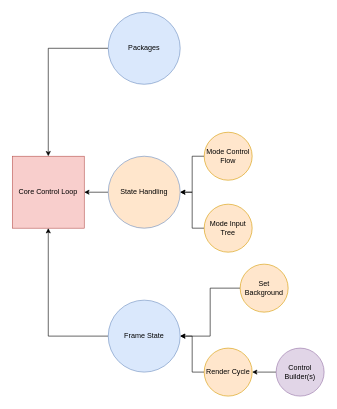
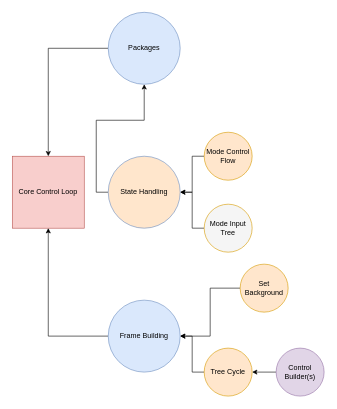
(89, 192) -> (96, 120)
(228, 228) -> (228, 228)
(144, 336) -> (144, 336)
(228, 372) -> (228, 372)
